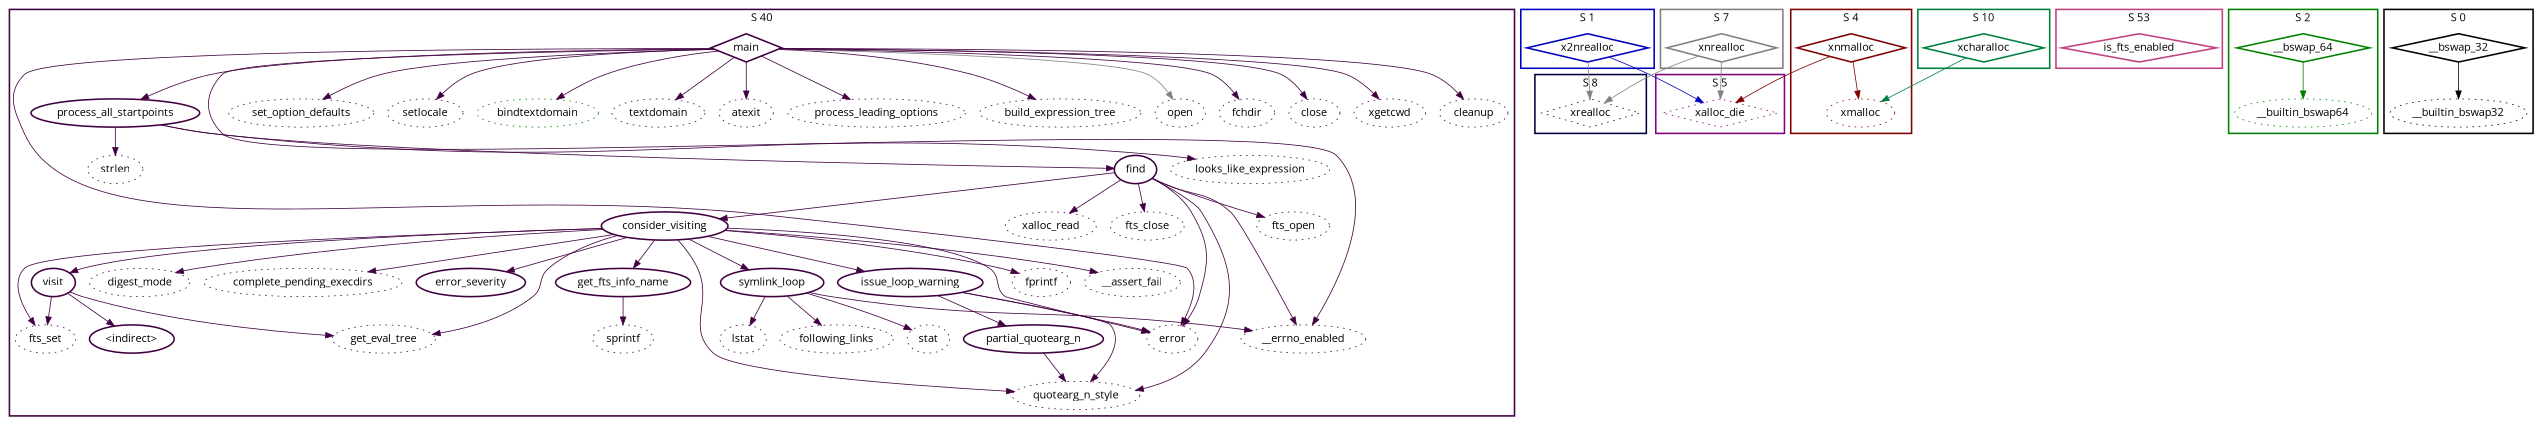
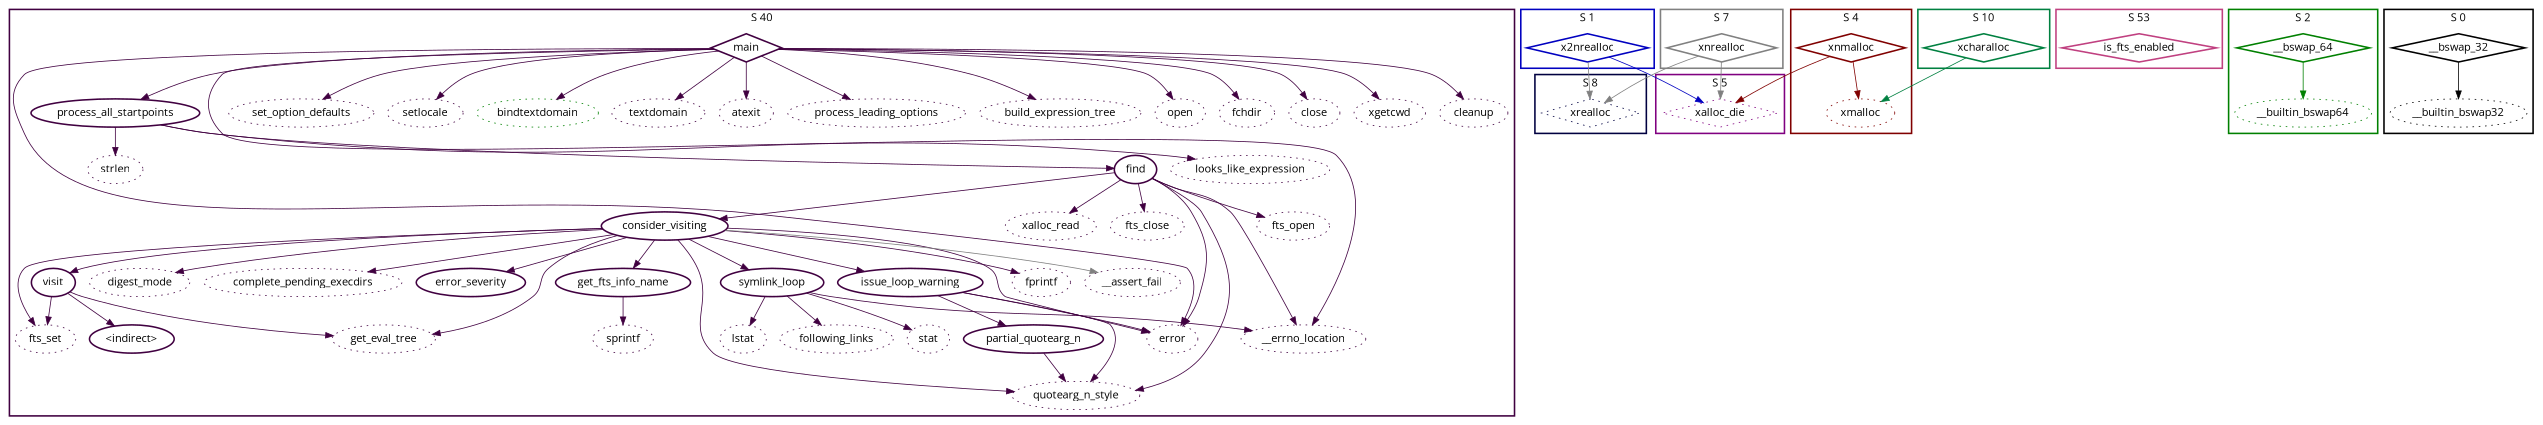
(978, 56) -> (978, 56)
(972, 253) -> (972, 253)
(1303, 339) -> (1303, 339)
